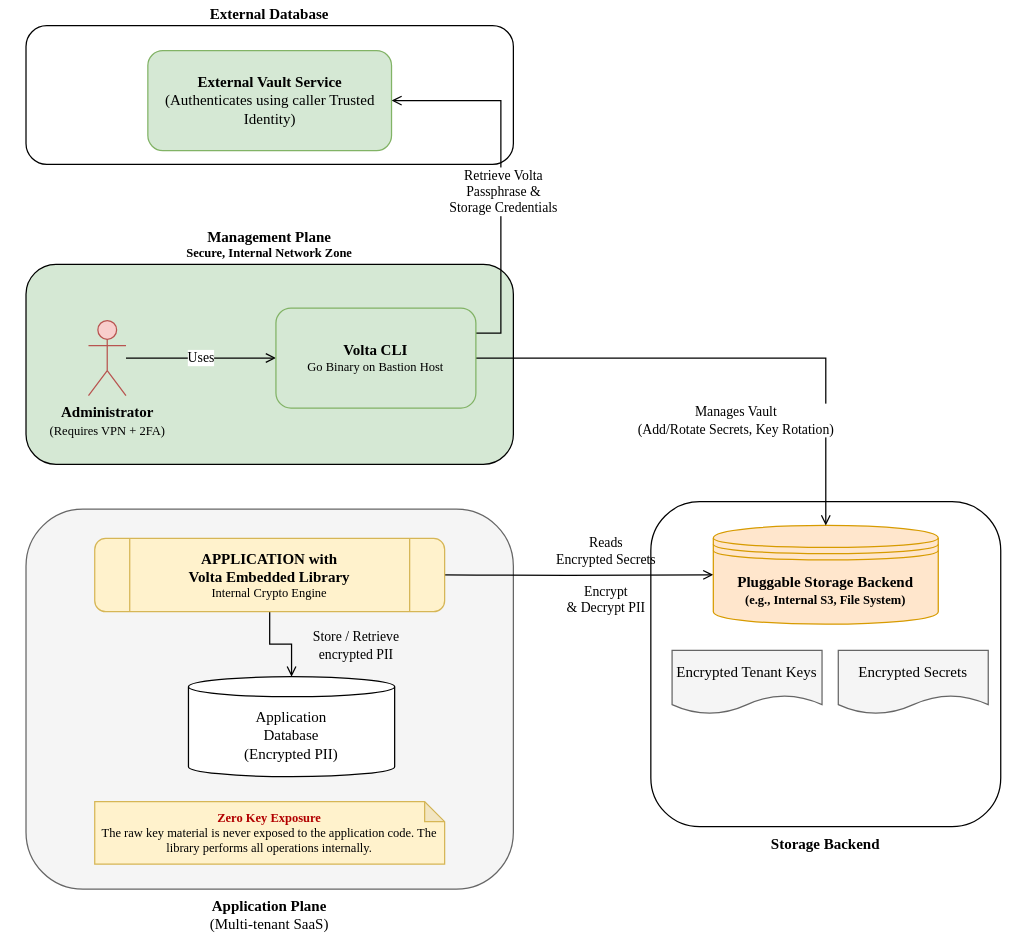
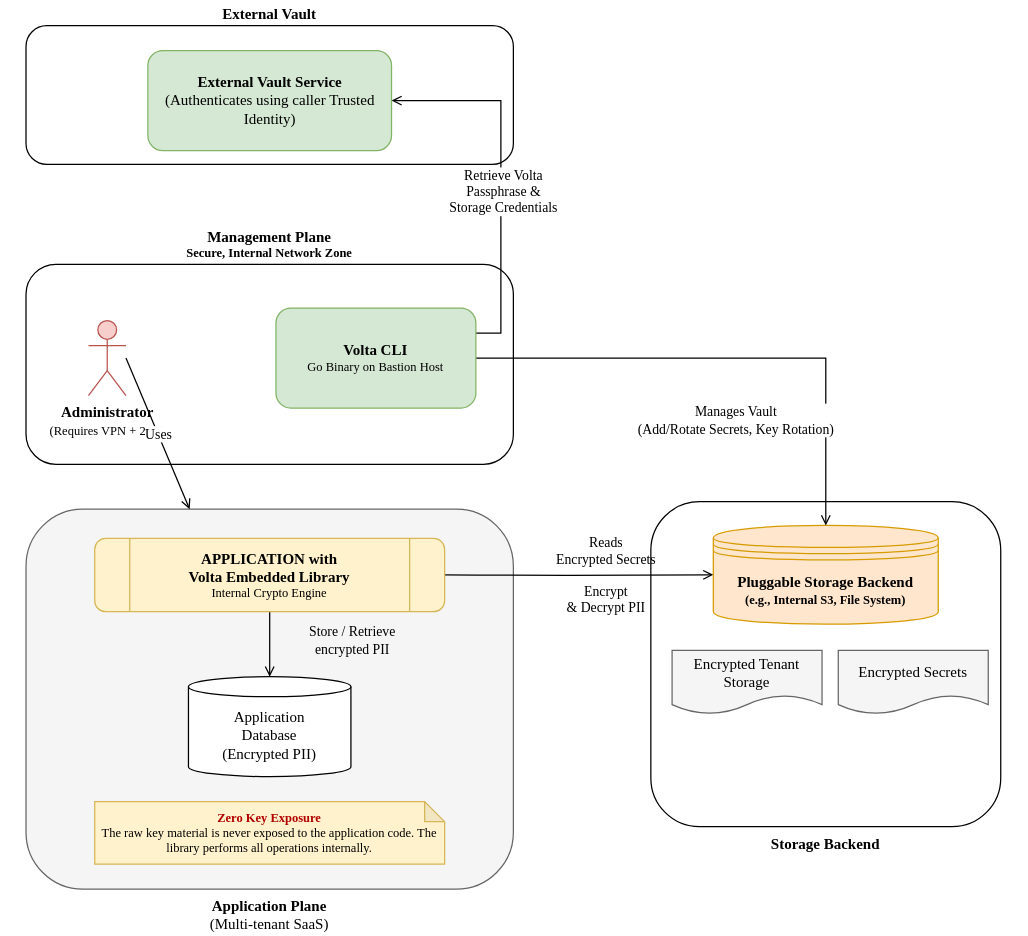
(269, 13) -> (269, 13)
(199, 358) -> (157, 432)
(269, 364) -> (269, 364)
(747, 673) -> (747, 673)
(291, 727) -> (269, 727)
